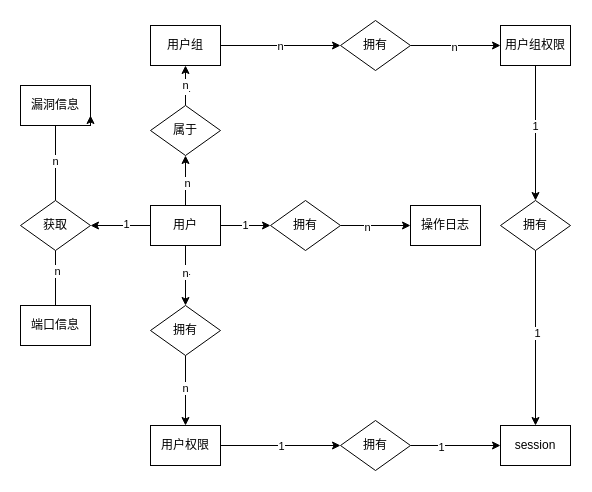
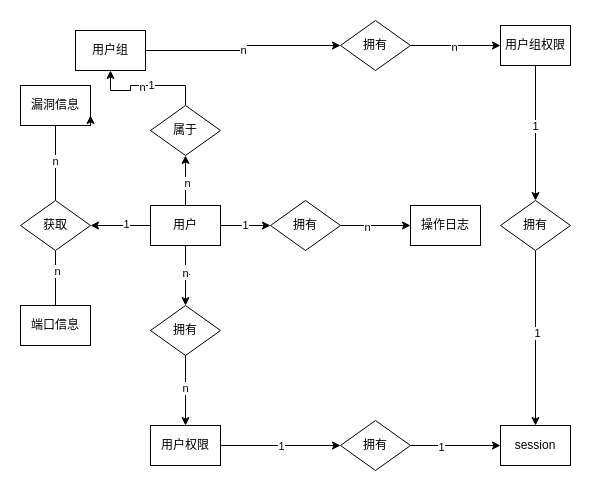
(186, 46) -> (111, 51)
